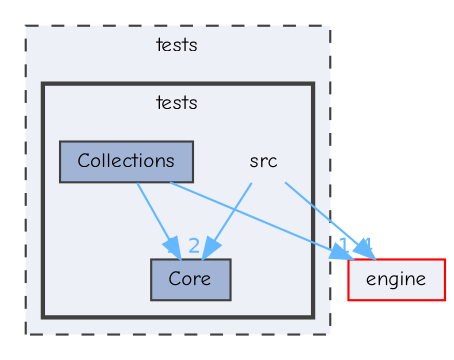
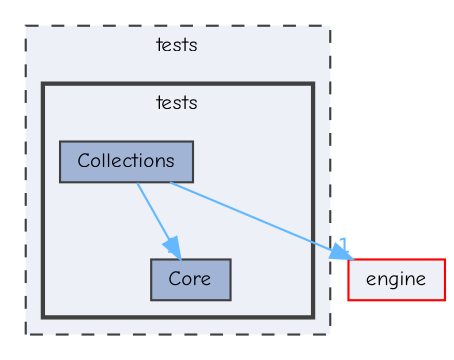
(264, 162) -> none
